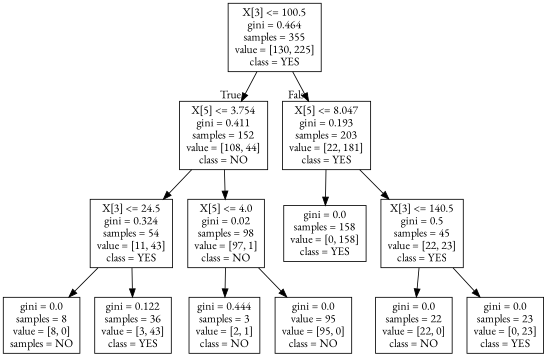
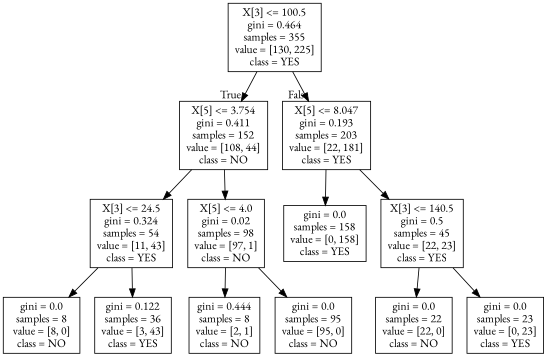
(42, 325) -> (42, 325)
(224, 325) -> (224, 325)
(313, 325) -> (313, 325)
